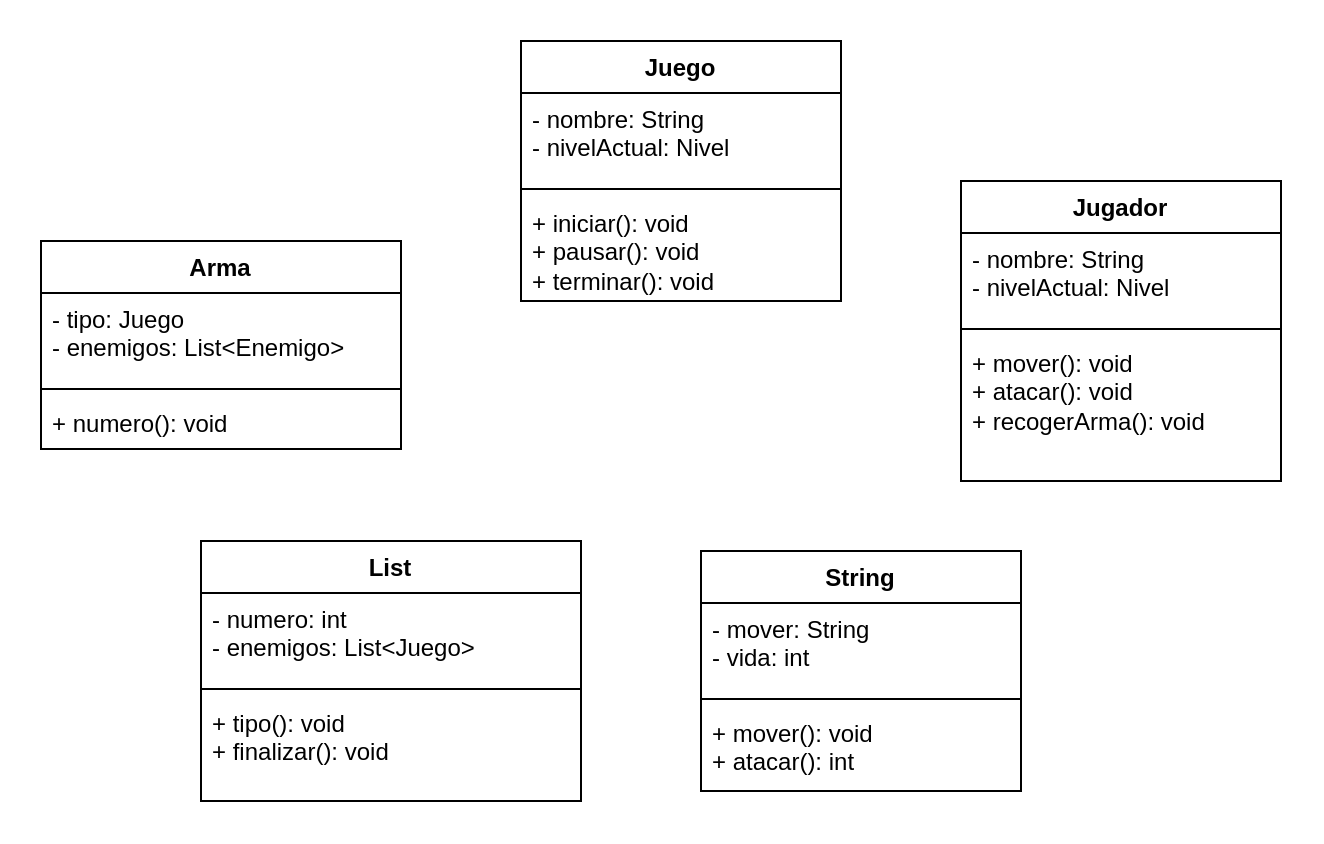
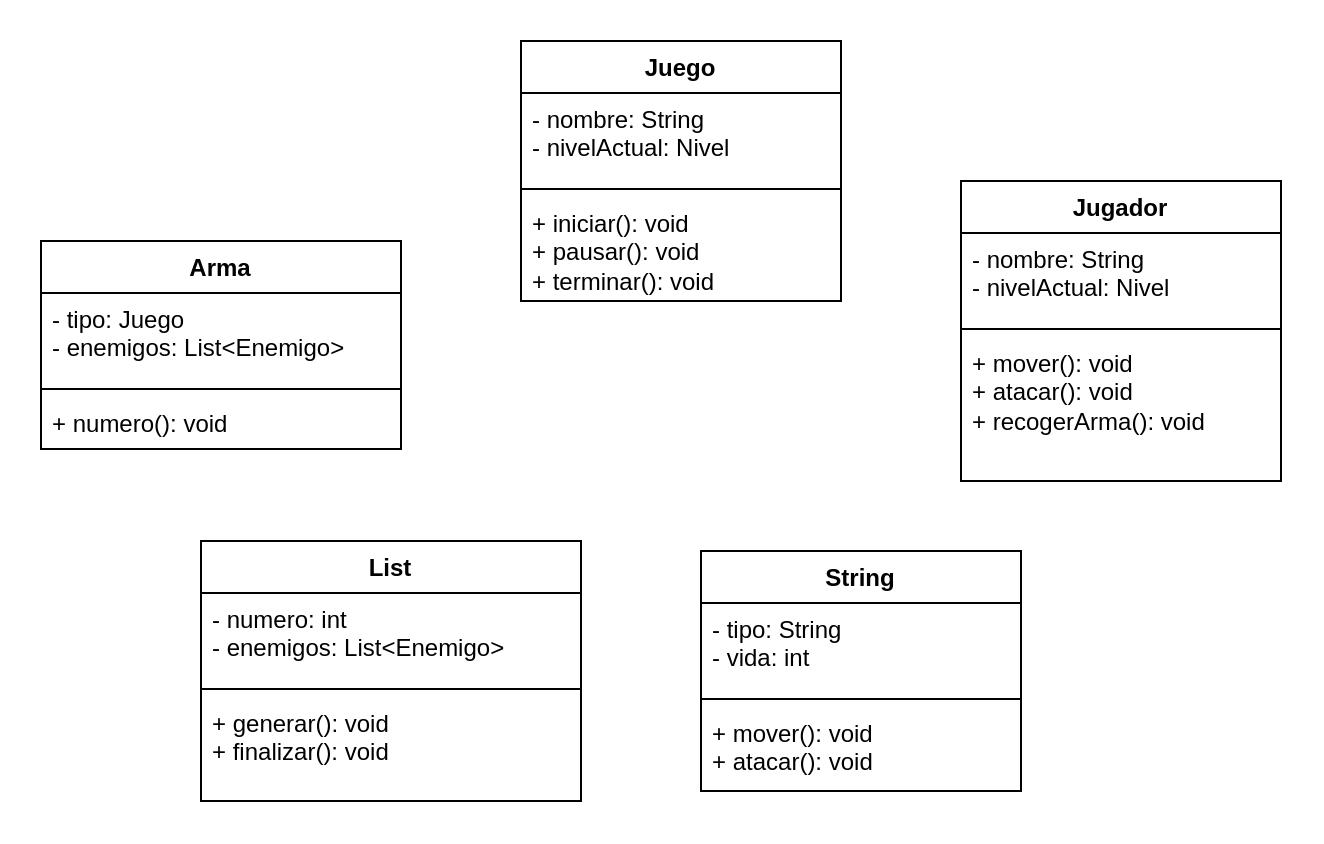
(352, 636) -> (362, 636)
(801, 646) -> (791, 646)
(319, 740) -> (319, 740)
(801, 750) -> (808, 750)
